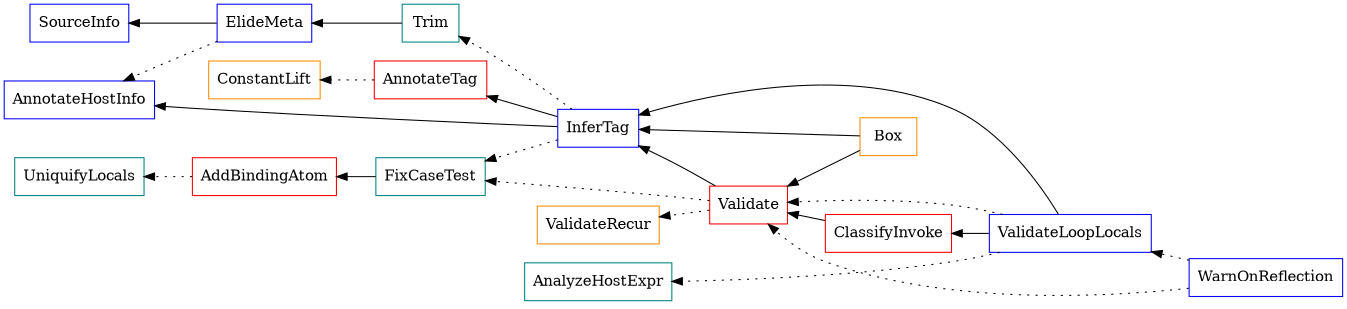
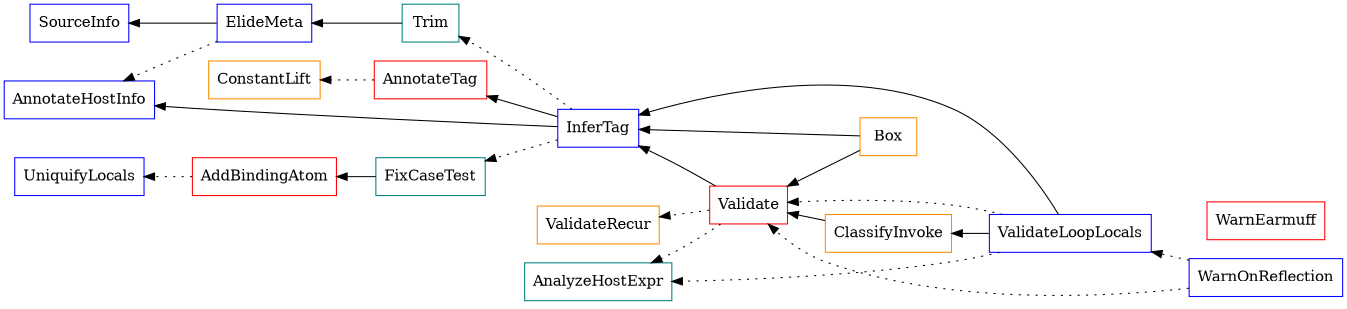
(79, 177) -> (79, 177)
(603, 190) -> (692, 242)
none -> (1266, 221)
(888, 233) -> (888, 233)
